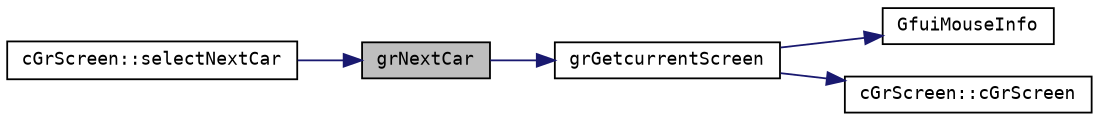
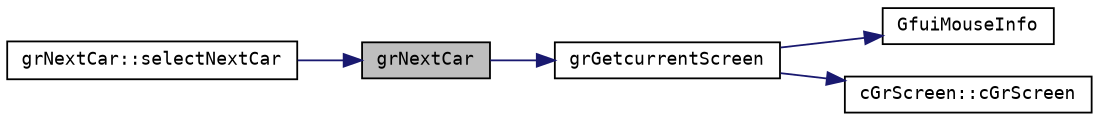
(152, 60) -> (152, 60)
